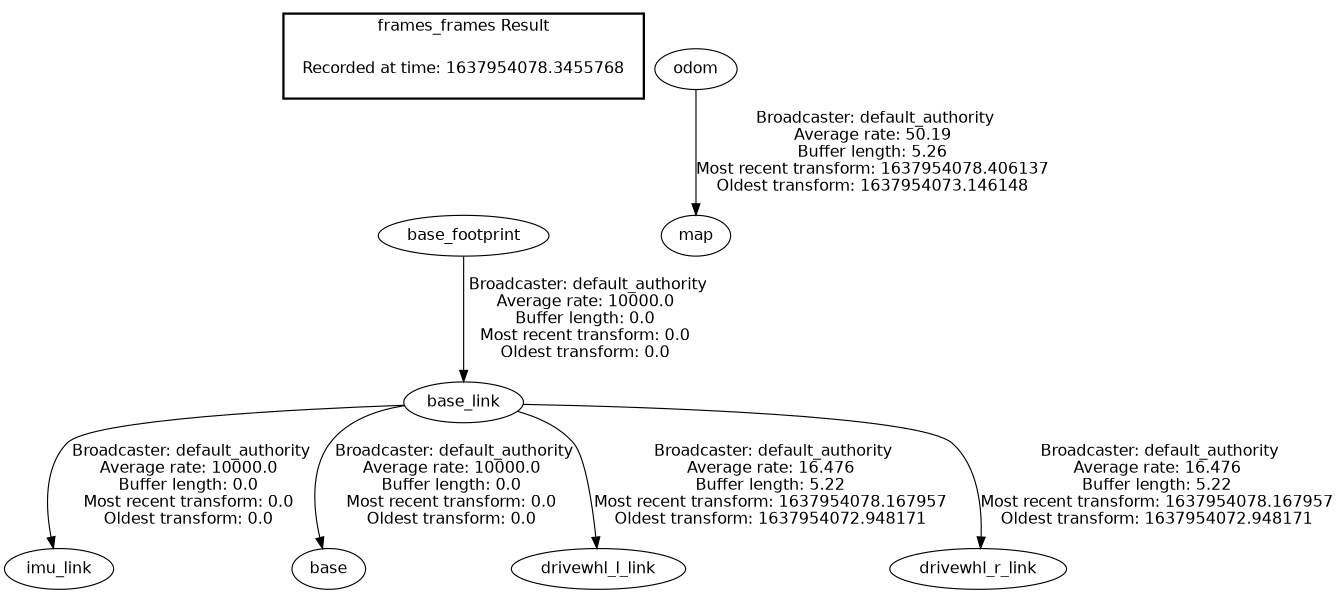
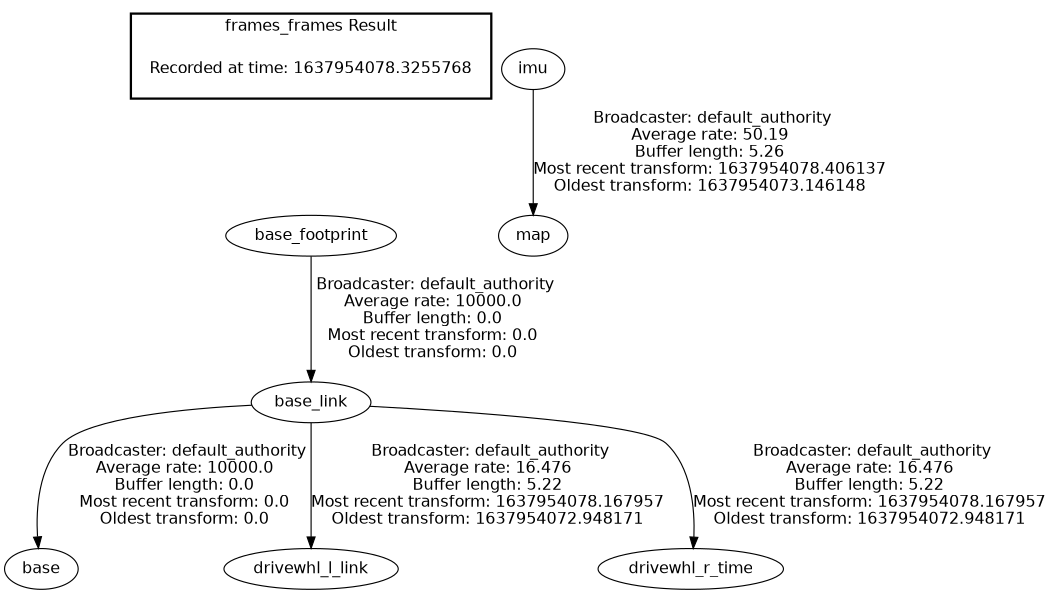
(464, 69) -> (311, 69)
(696, 69) -> (533, 69)
(59, 569) -> none
(978, 569) -> (691, 569)
